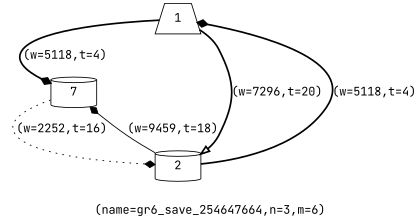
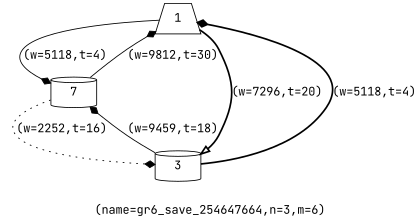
(69, 30) -> (69, 30)
none -> (118, 56)
(178, 166) -> (178, 166)
